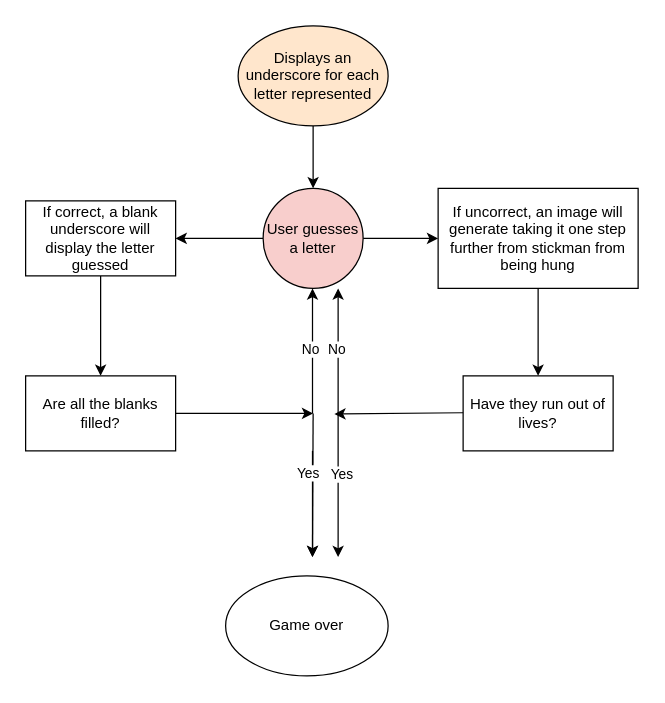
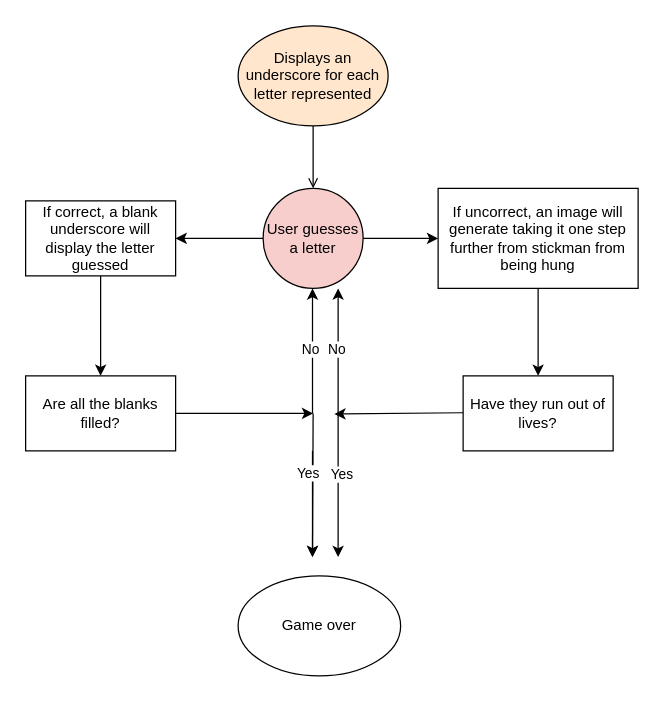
(313, 178) -> (313, 180)
(307, 626) -> (319, 626)
